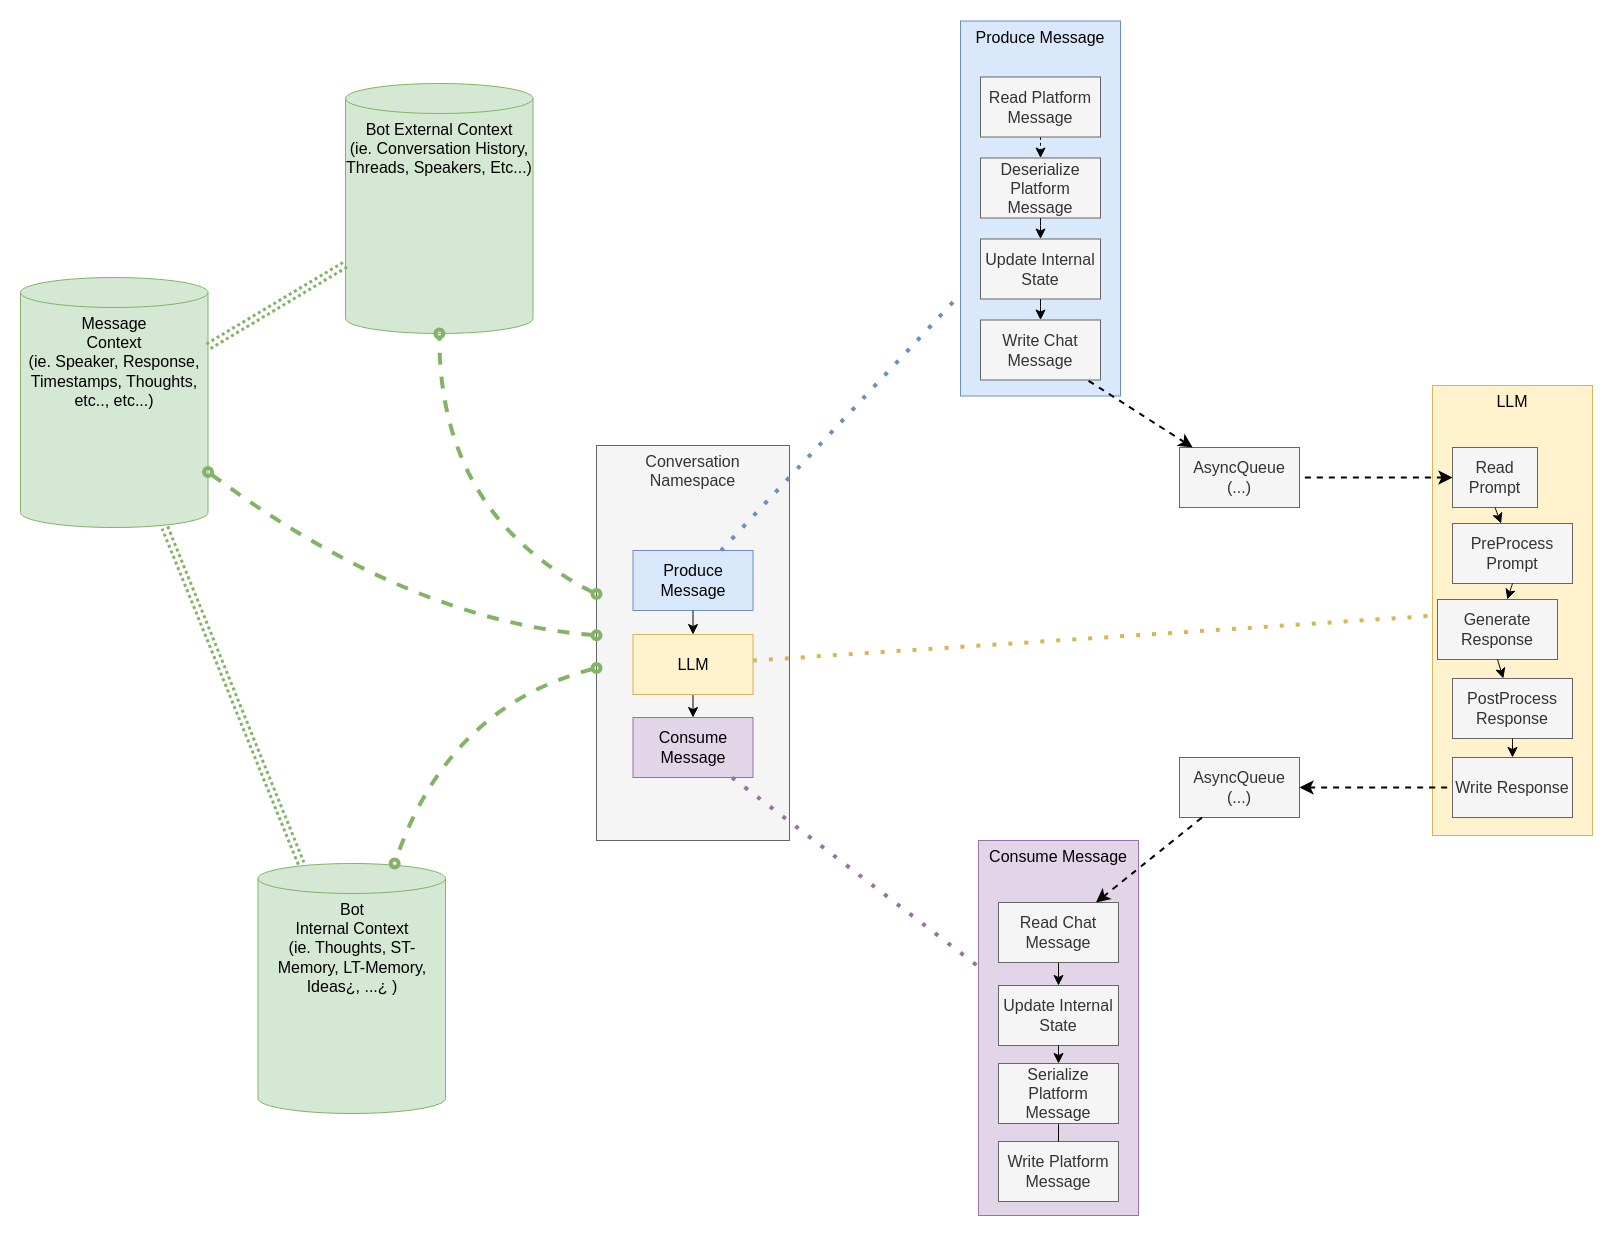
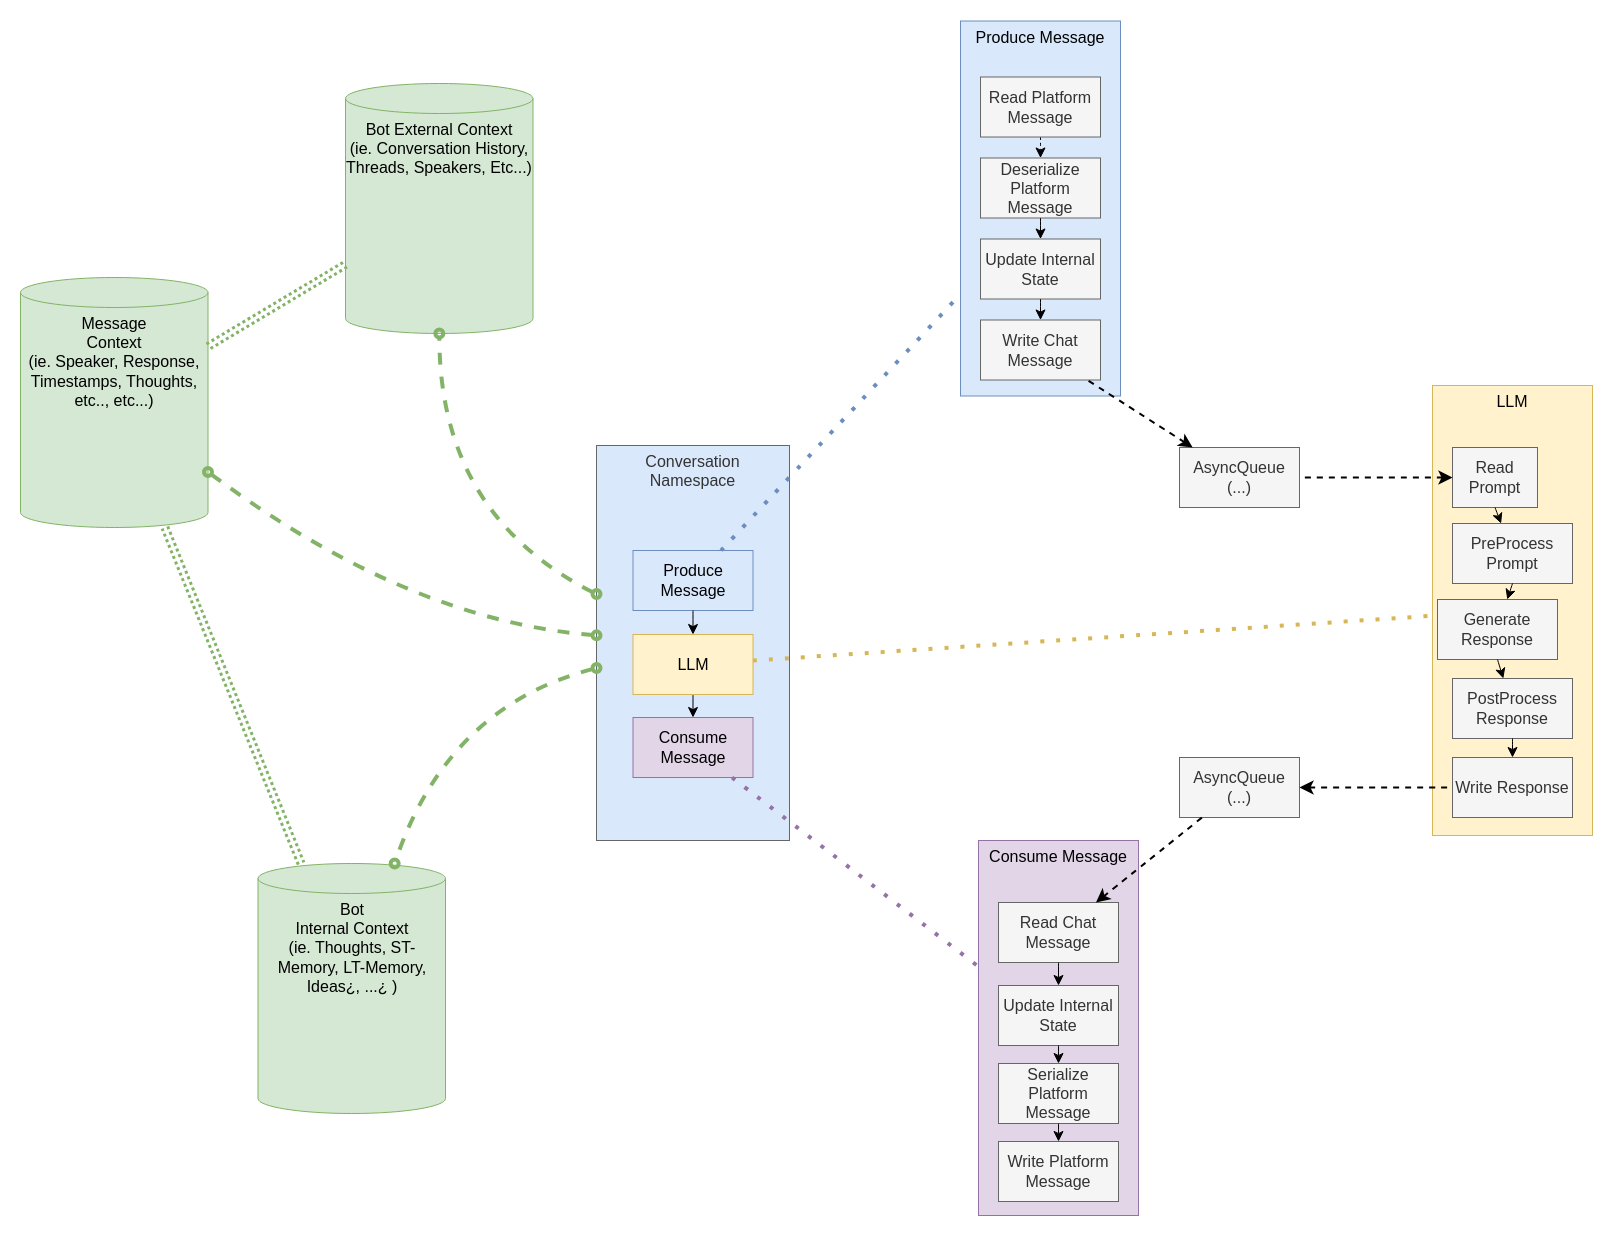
(693, 472) -> (693, 472)
(1059, 1135) -> (1059, 1132)
